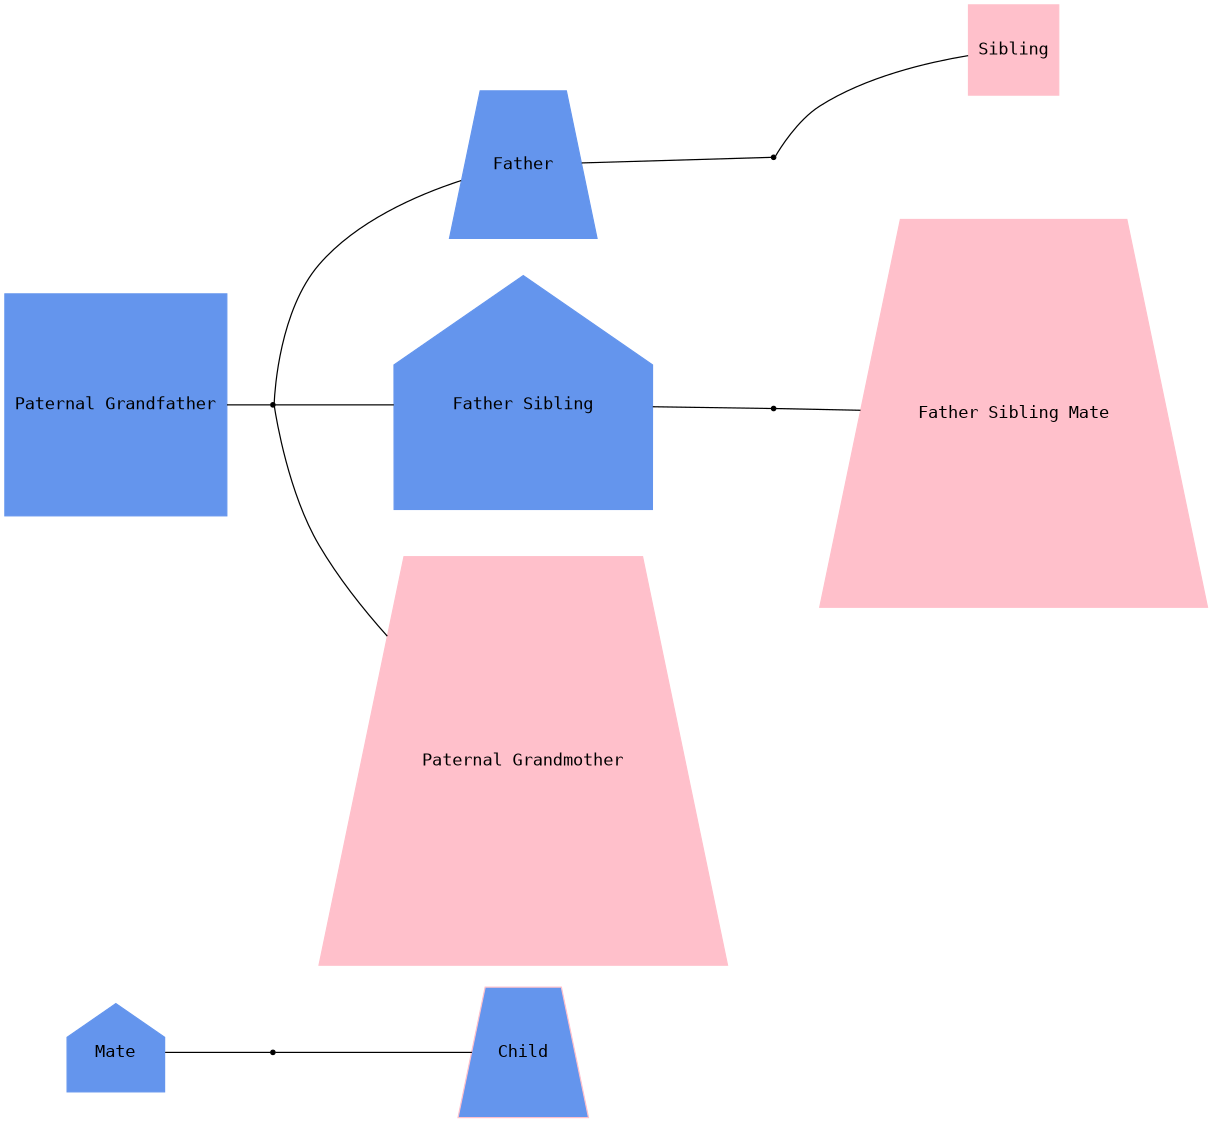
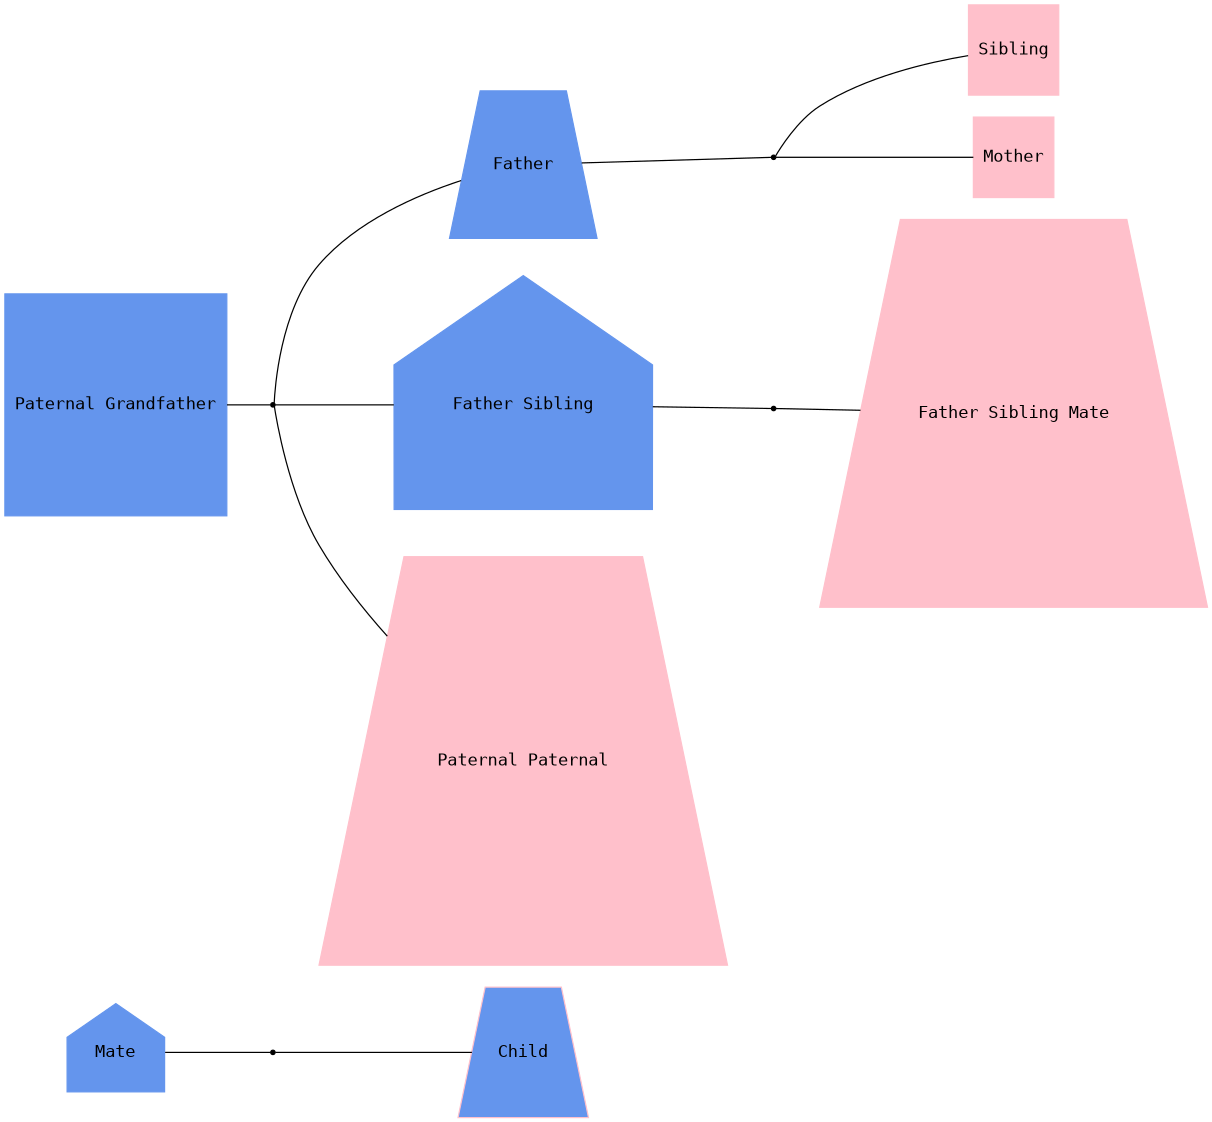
none -> (1014, 157)
(523, 761) -> (523, 761)
